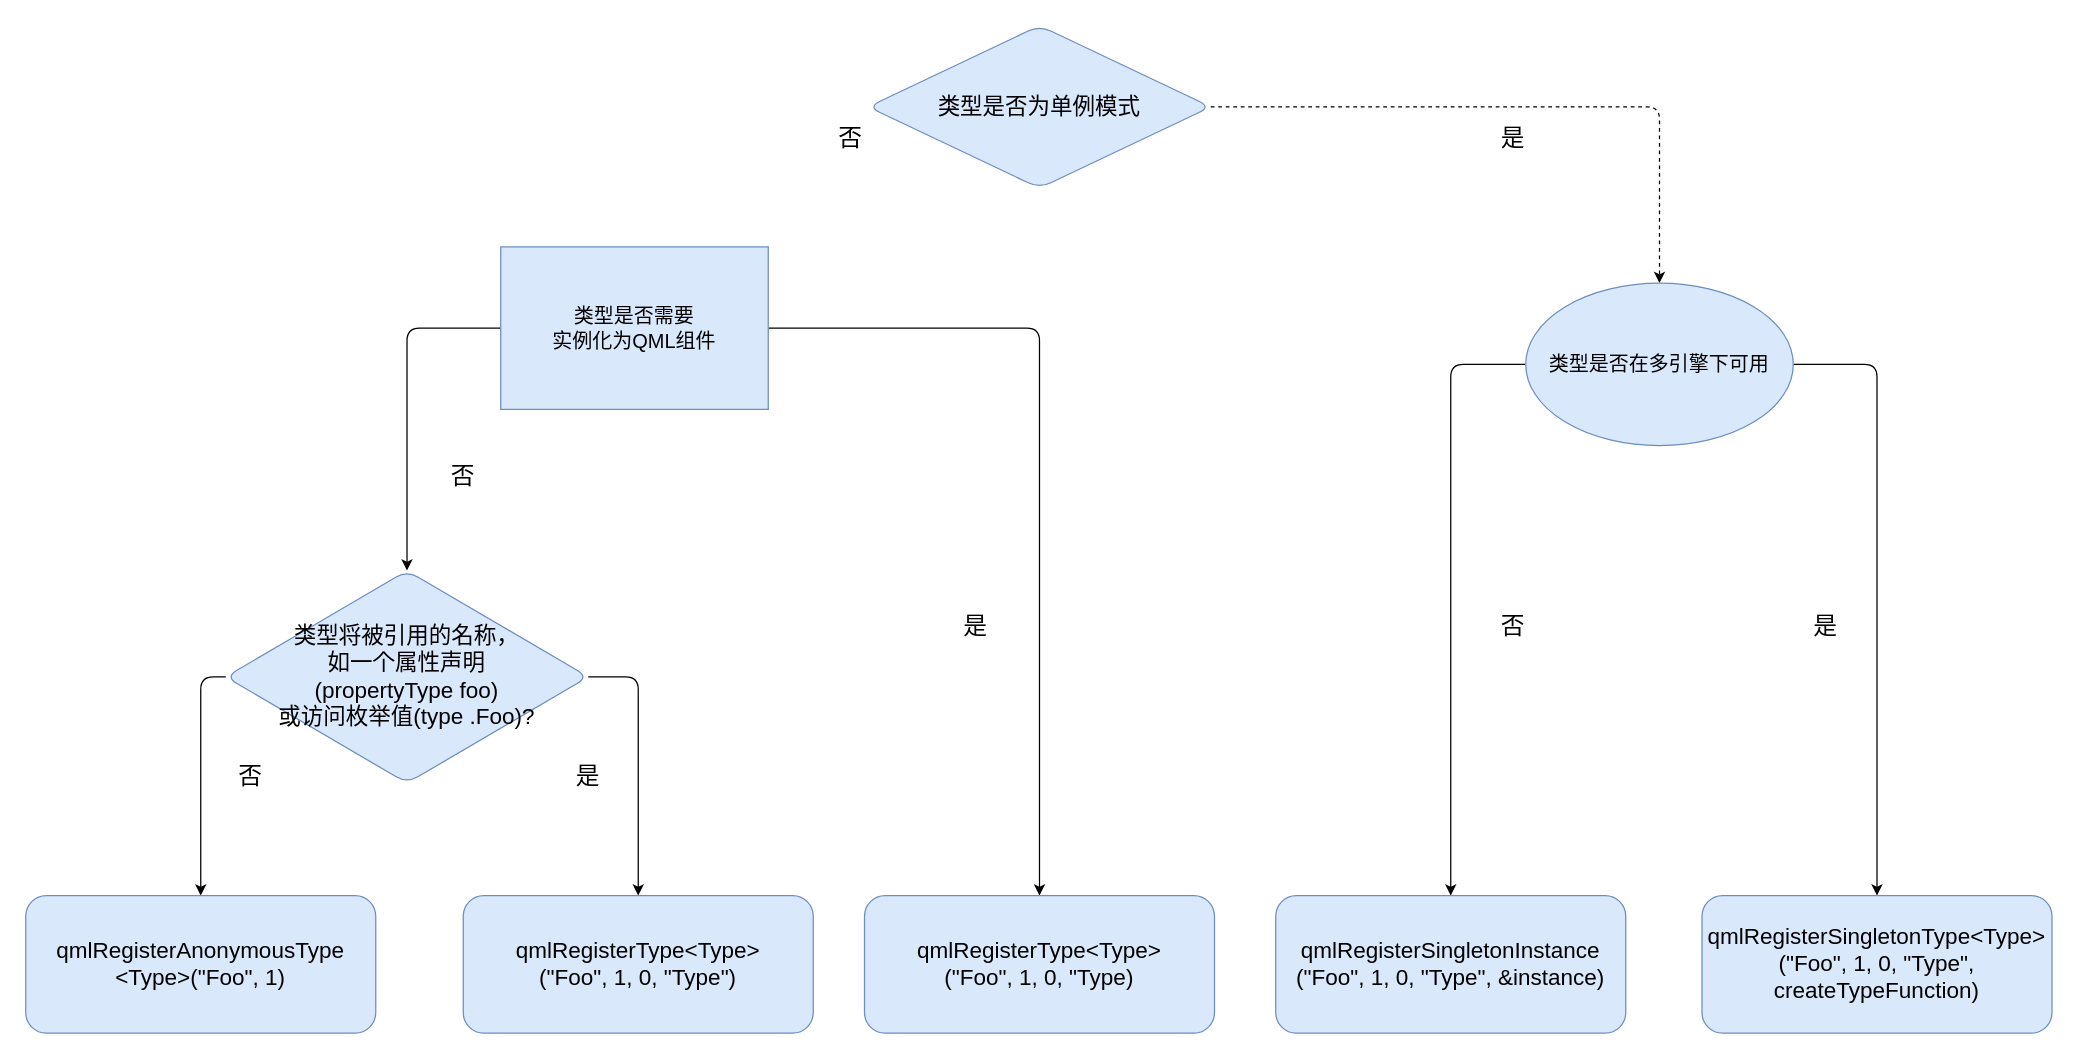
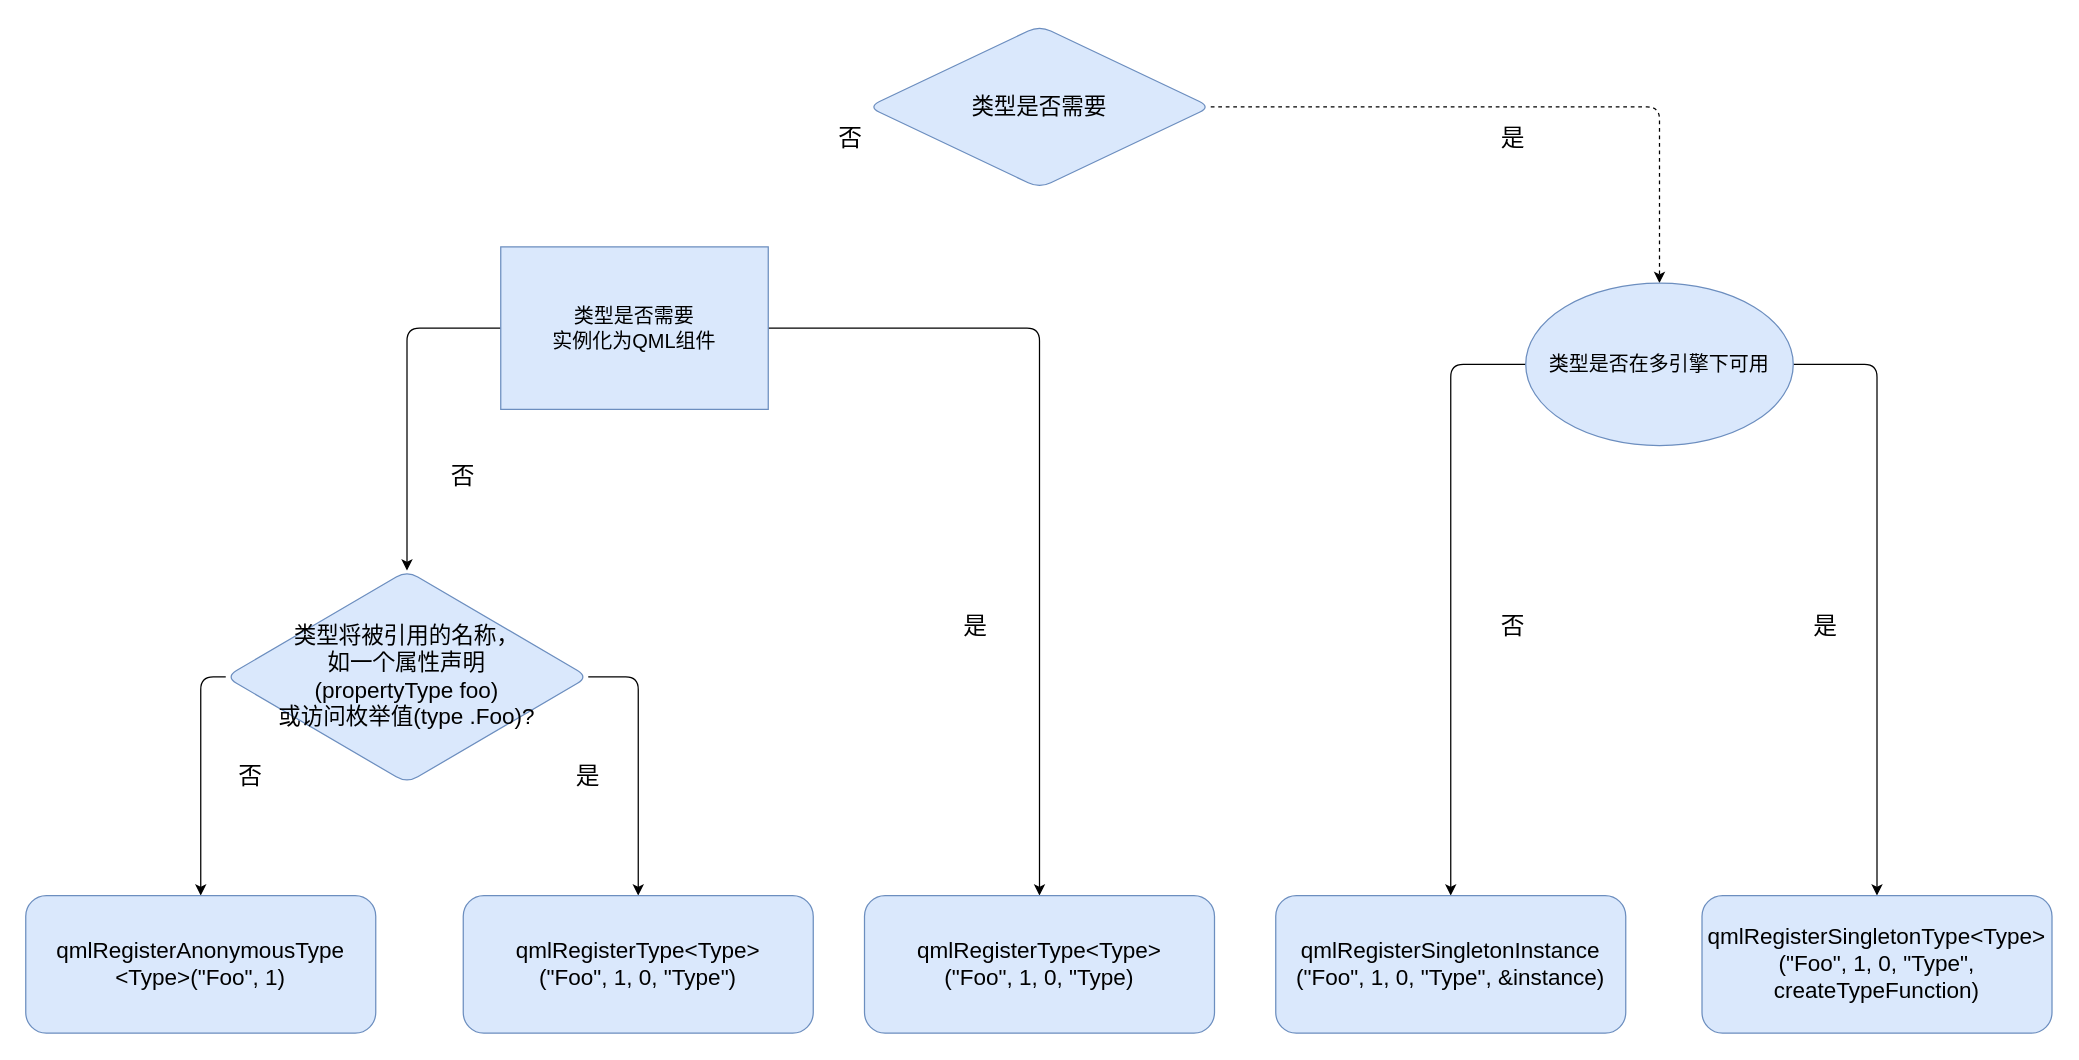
(1039, 107) -> (1039, 107)
